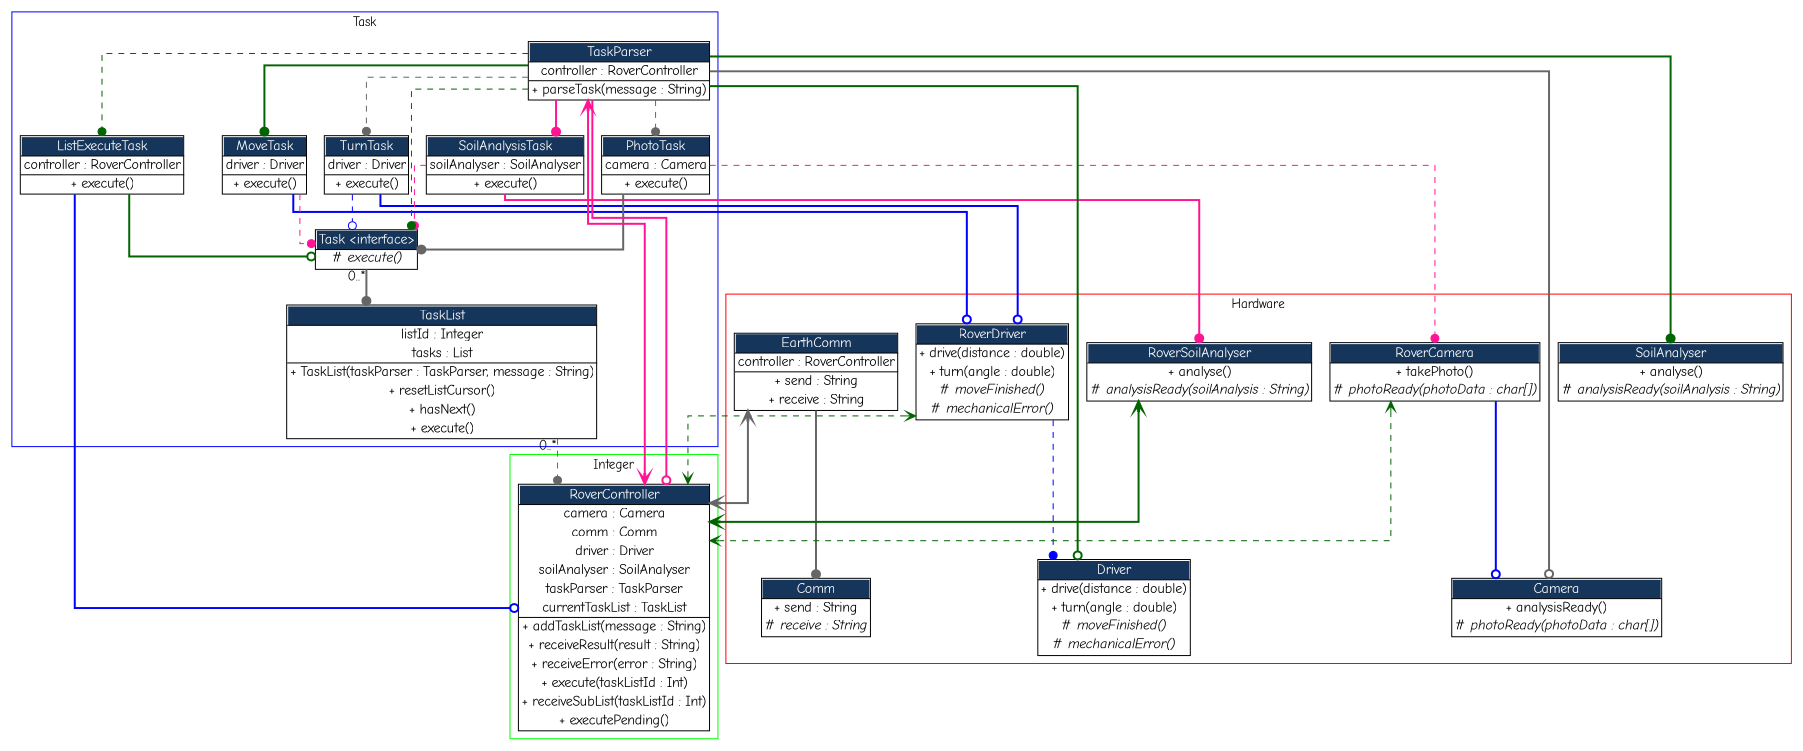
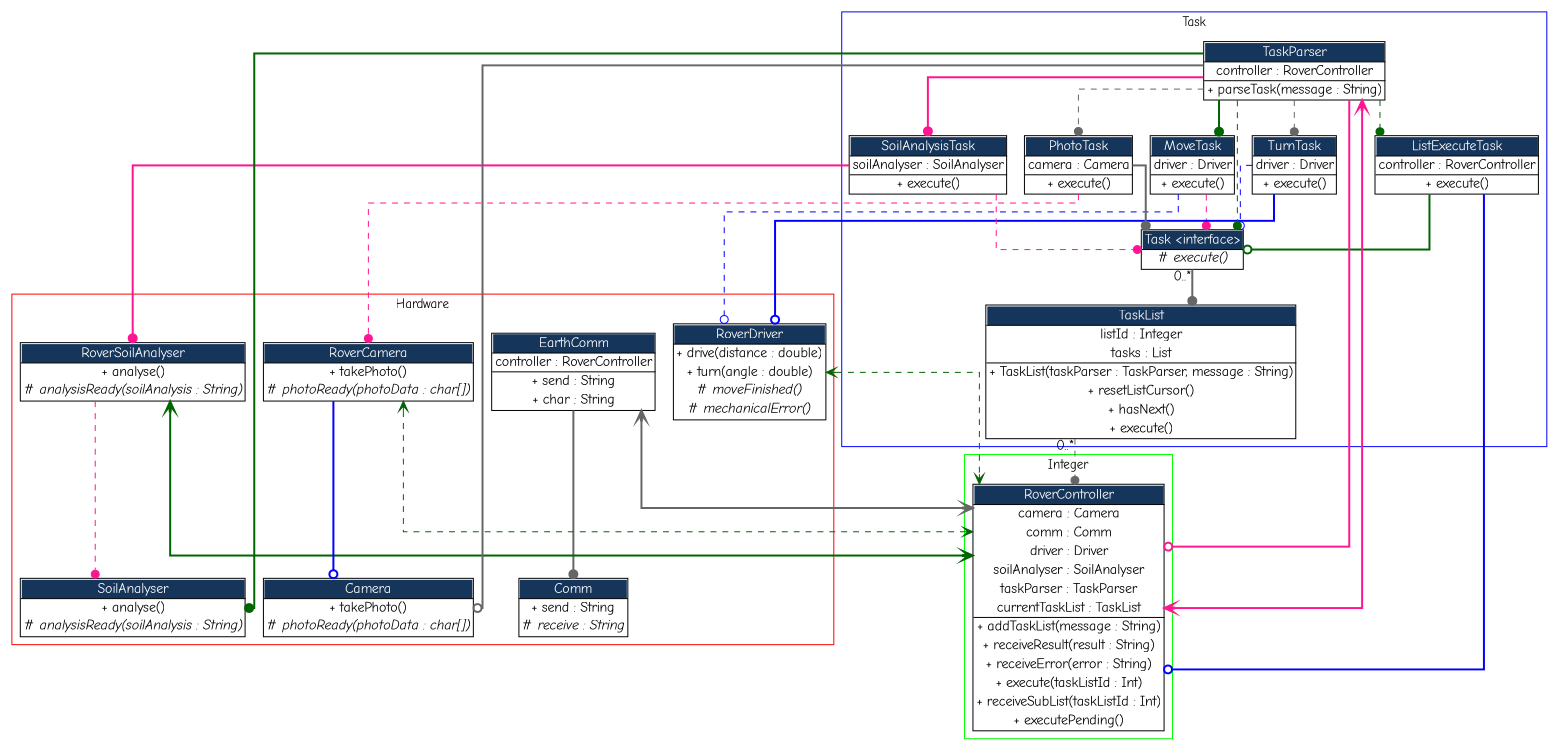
(673, 212) -> (908, 212)
(816, 400) -> (574, 400)
none -> (95, 486)
(1114, 608) -> none
(1557, 608) -> (368, 608)
